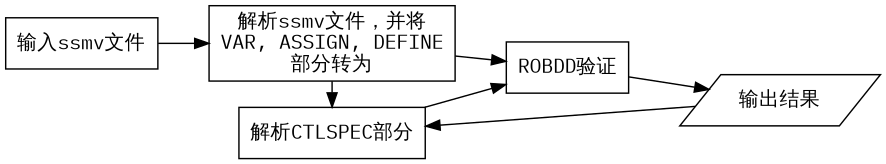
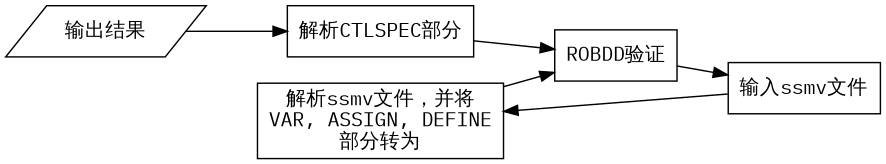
(662, 82) -> (695, 69)
(332, 87) -> none
